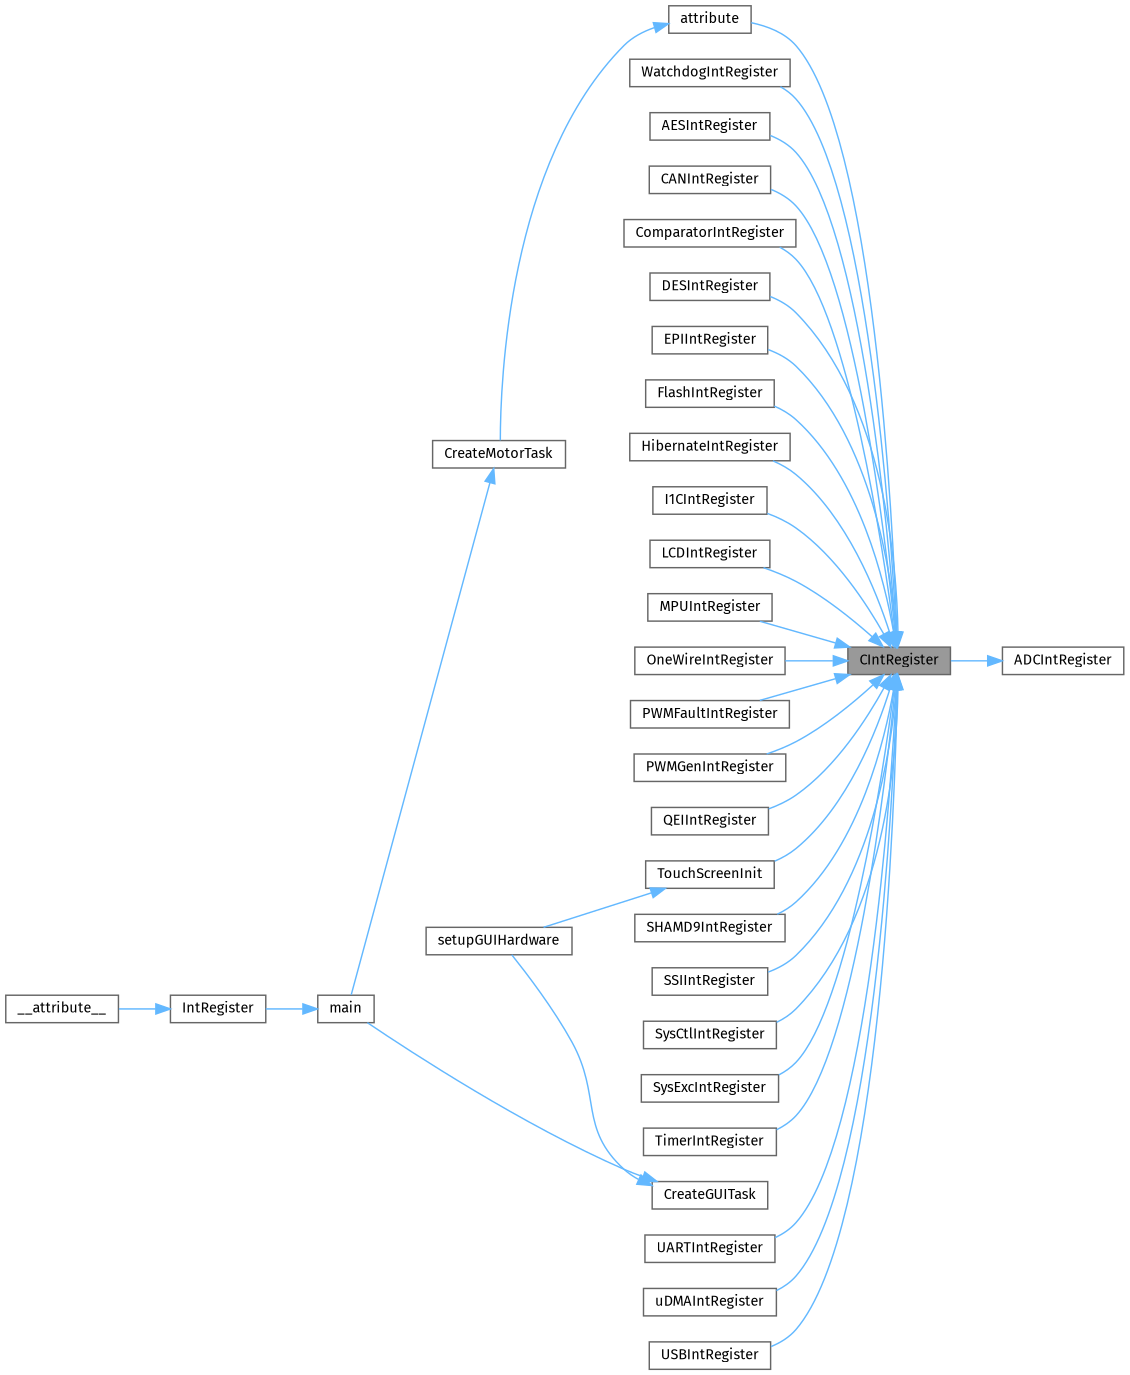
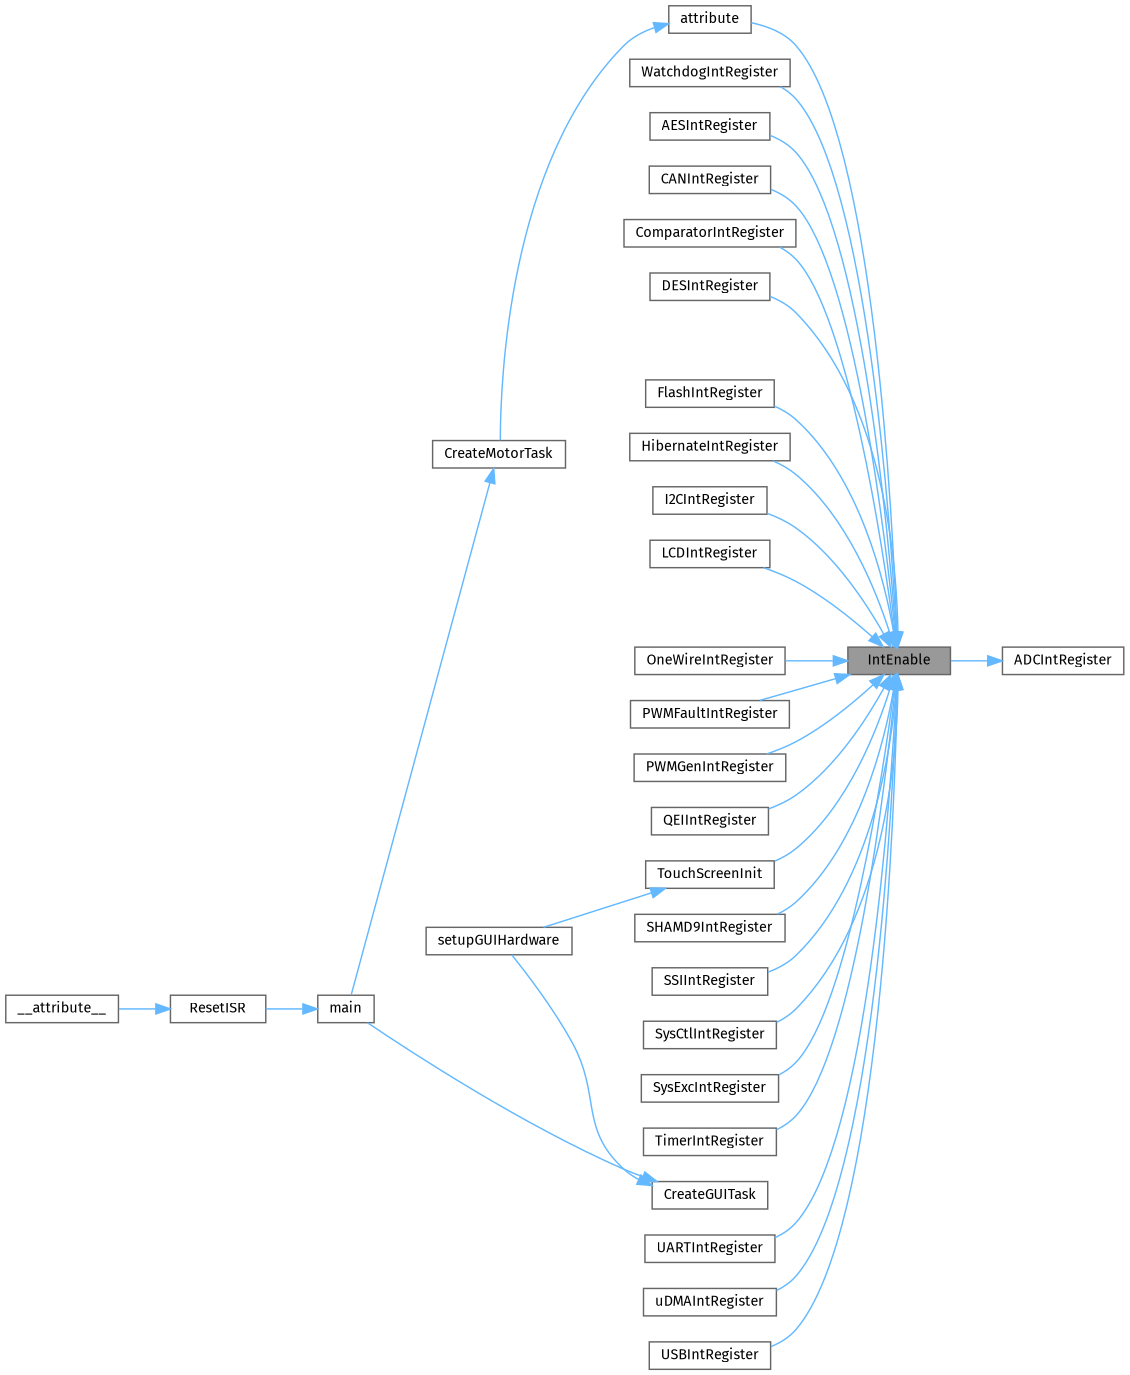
(710, 340) -> none
(710, 500) -> (710, 500)
(710, 607) -> none
(899, 661) -> (899, 661)
(218, 1009) -> (218, 1009)
